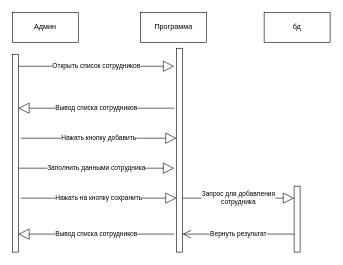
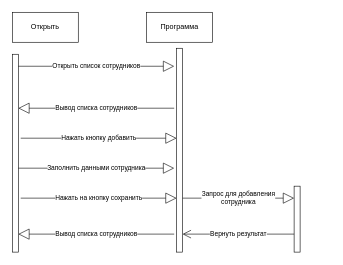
(45, 27) -> (45, 27)
(174, 27) -> (180, 27)
(297, 27) -> none
